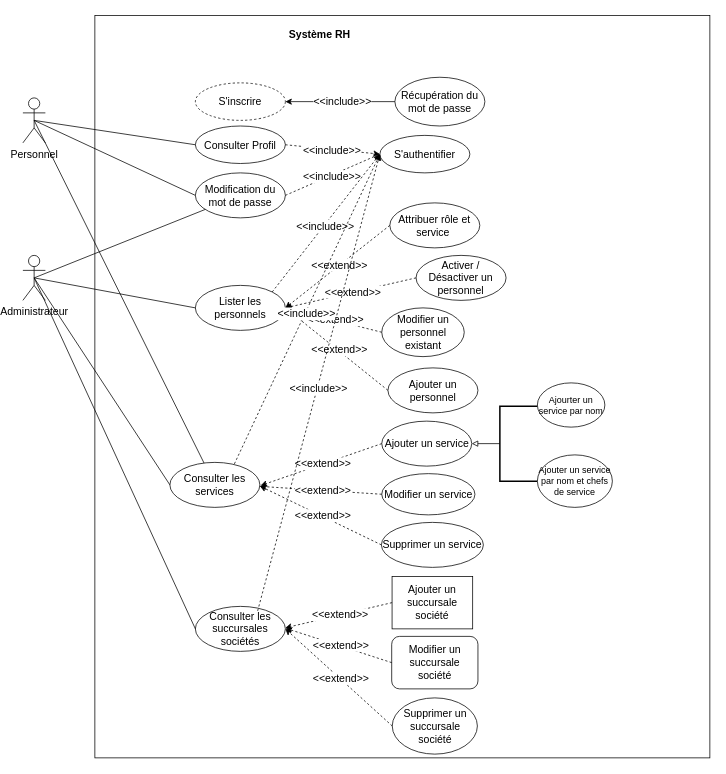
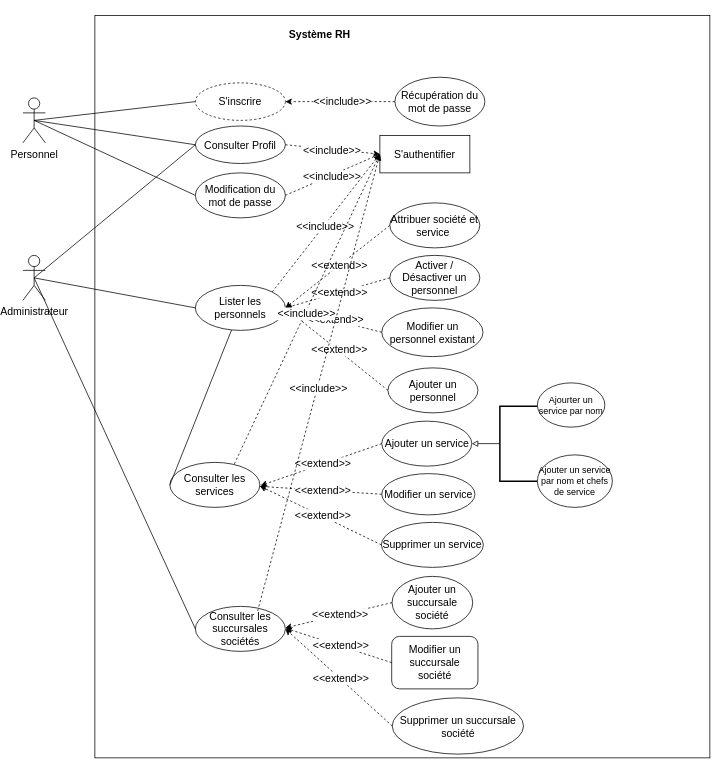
(382, 102) -> (382, 102)
(425, 154) -> (425, 154)
(435, 225) -> (435, 225)
(125, 241) -> (115, 211)
(461, 278) -> (435, 278)
(124, 302) -> (119, 111)
(423, 332) -> (432, 332)
(105, 386) -> (201, 407)
(432, 603) -> (432, 603)
(435, 726) -> (458, 726)
